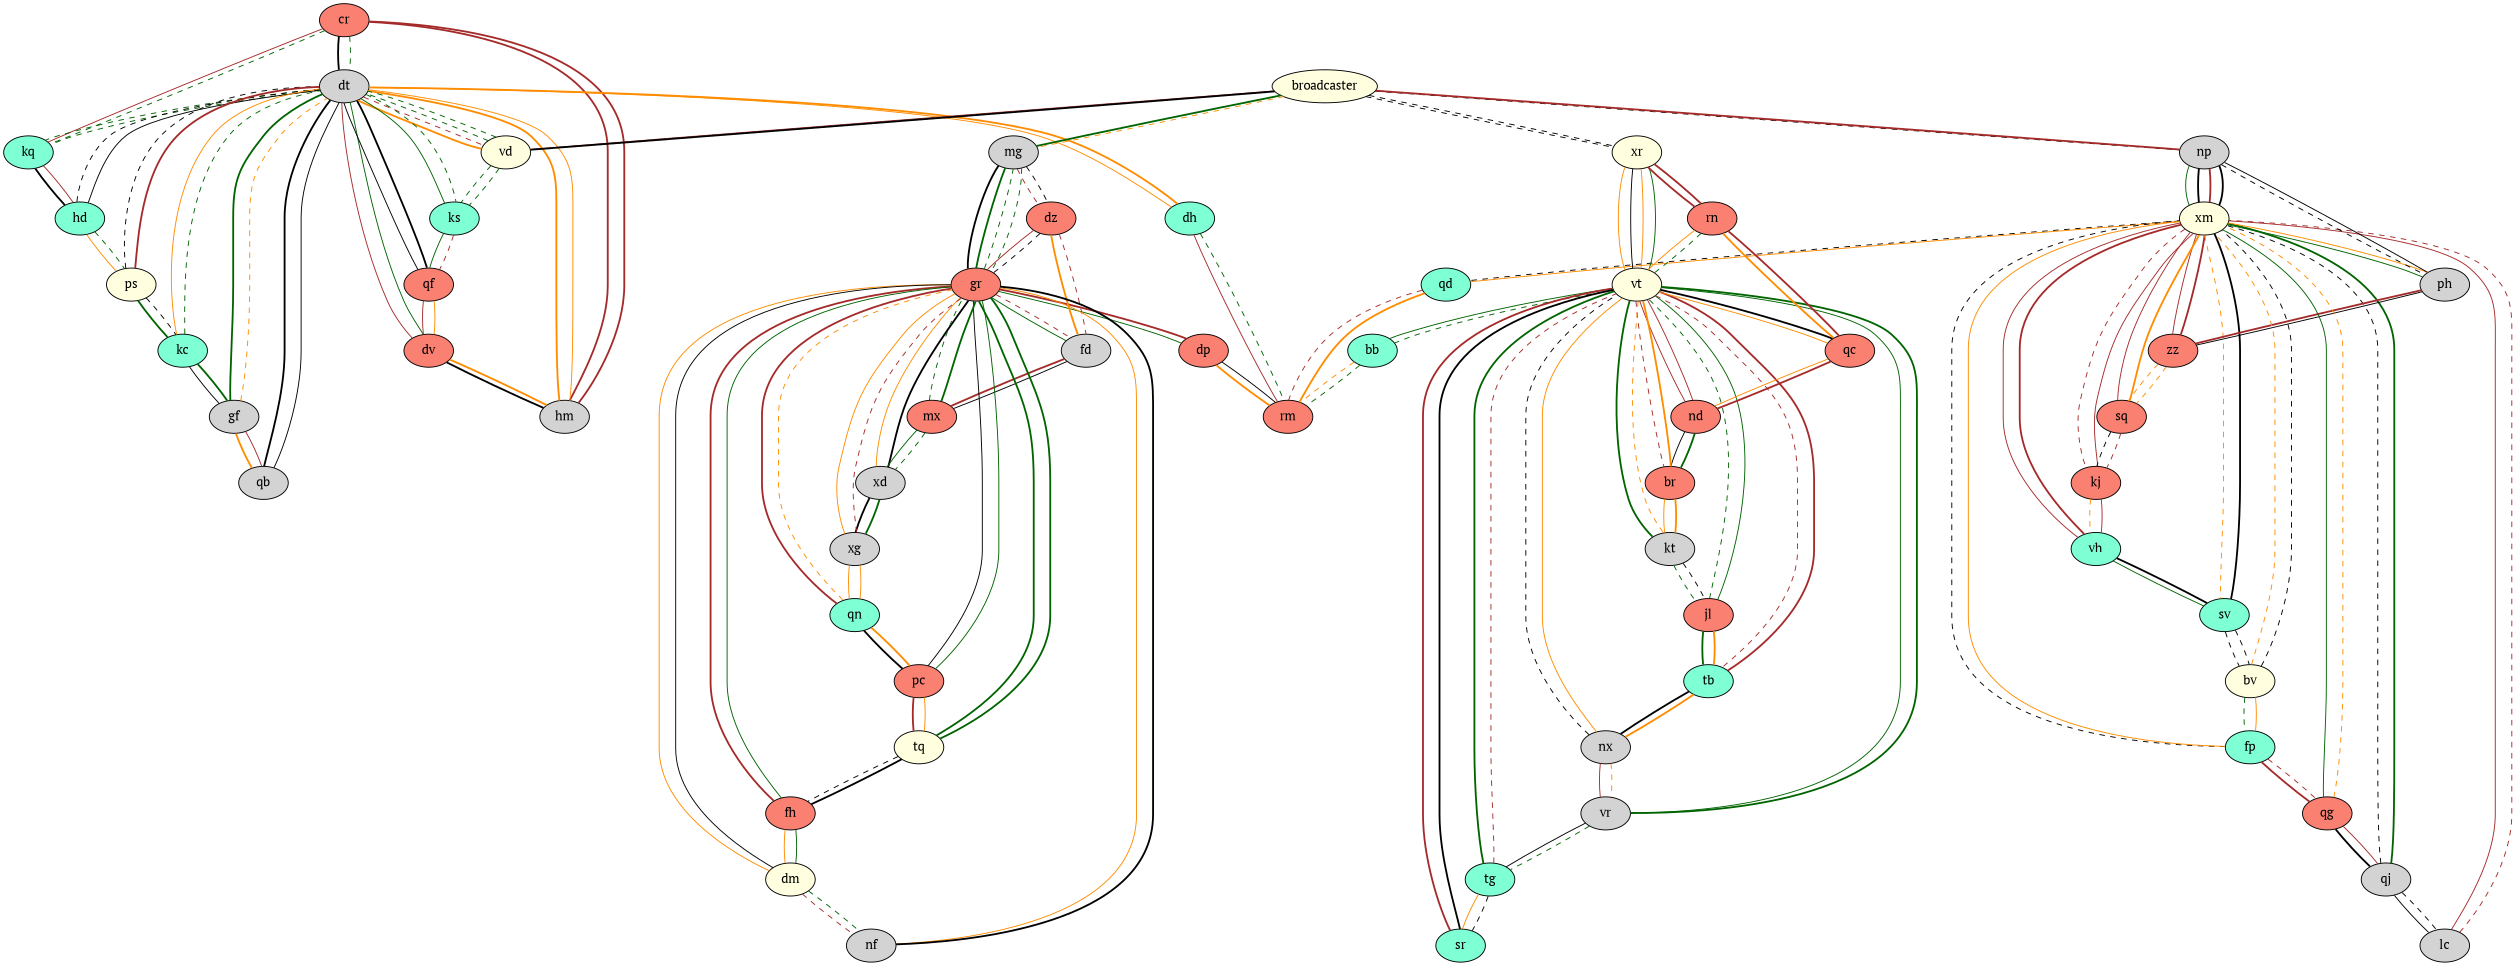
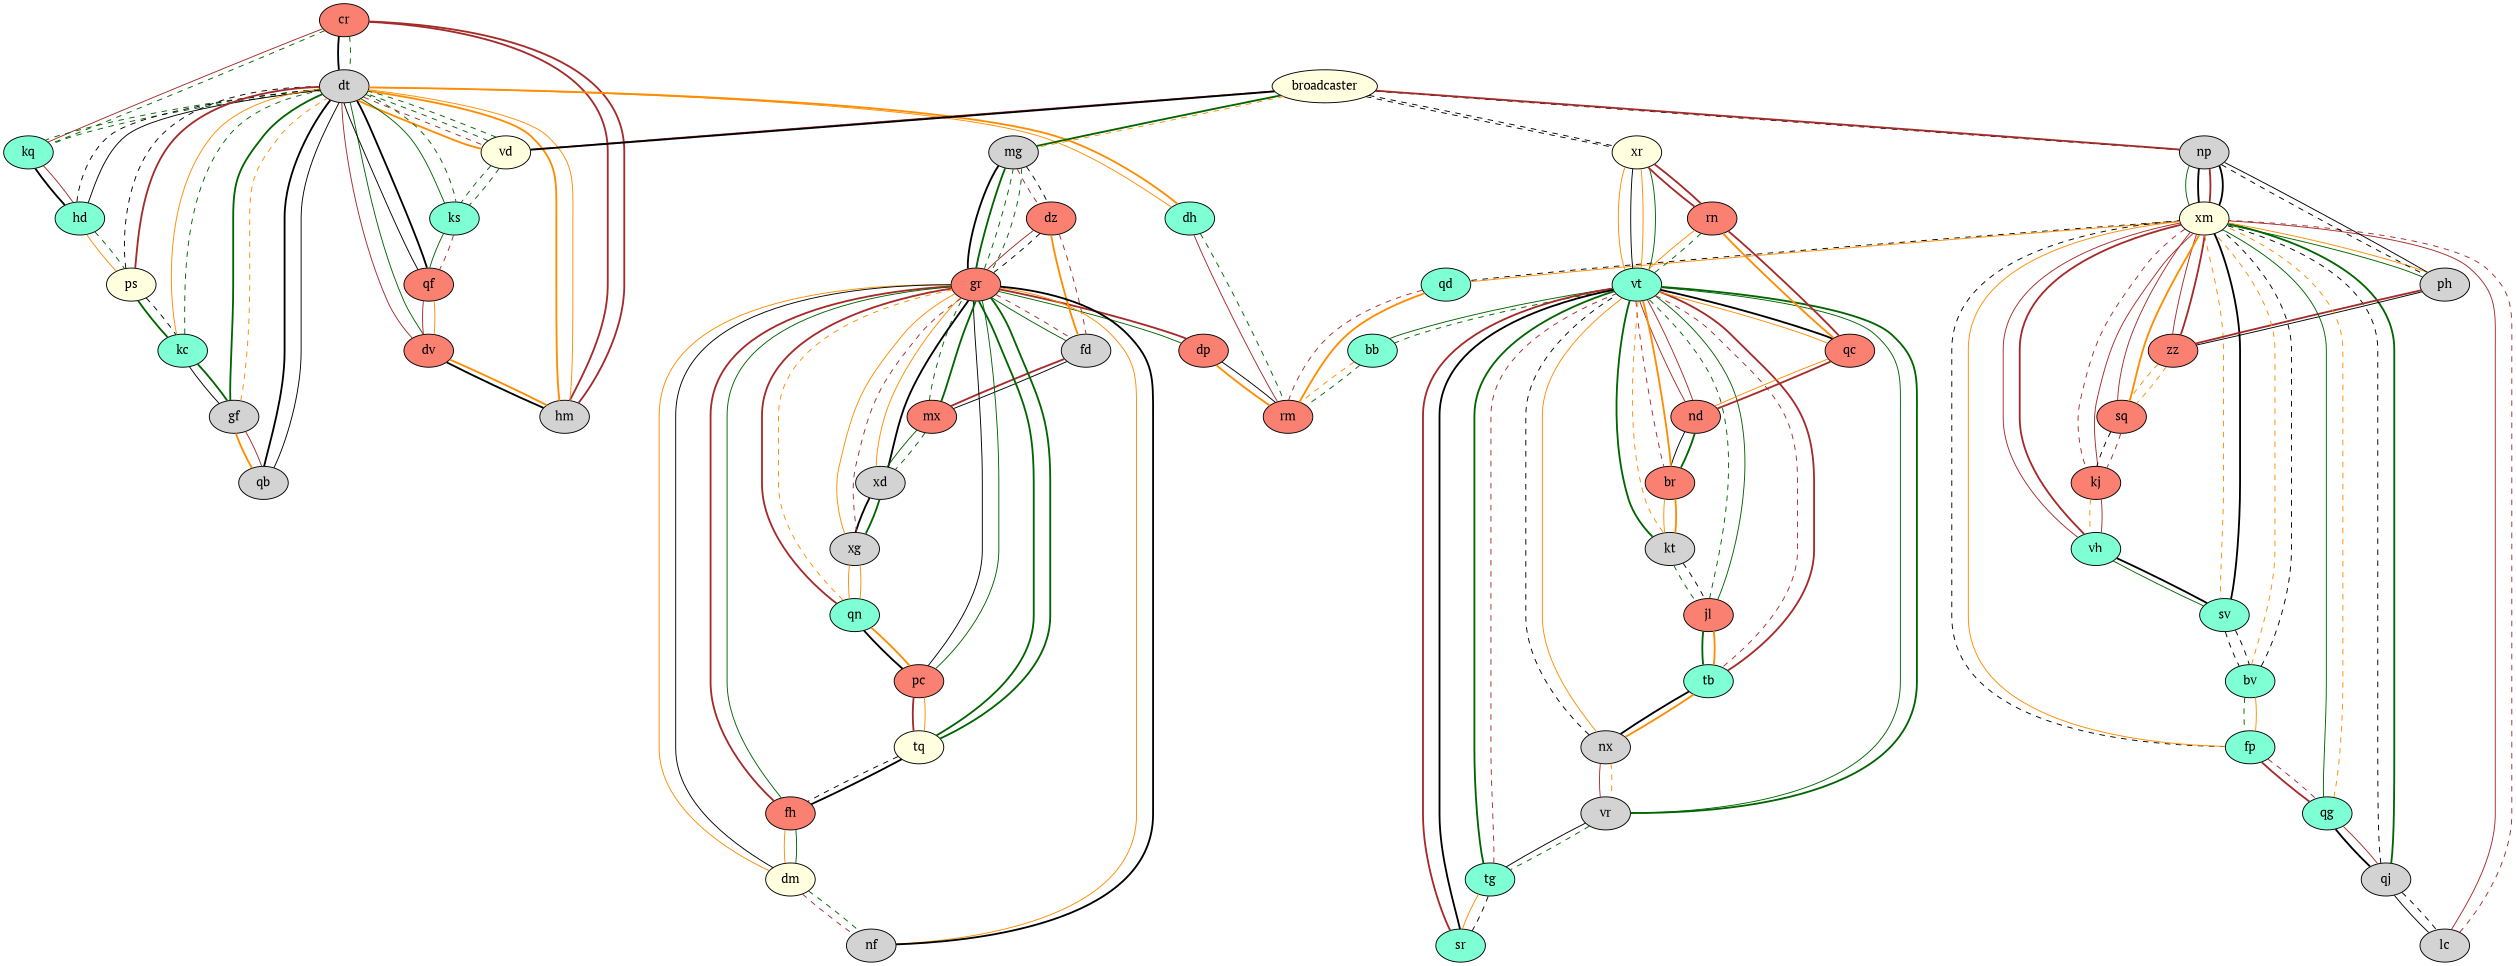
(1637, 285) -> (1637, 285)
(2250, 681) -> (2250, 681)
(2327, 813) -> (2327, 813)
